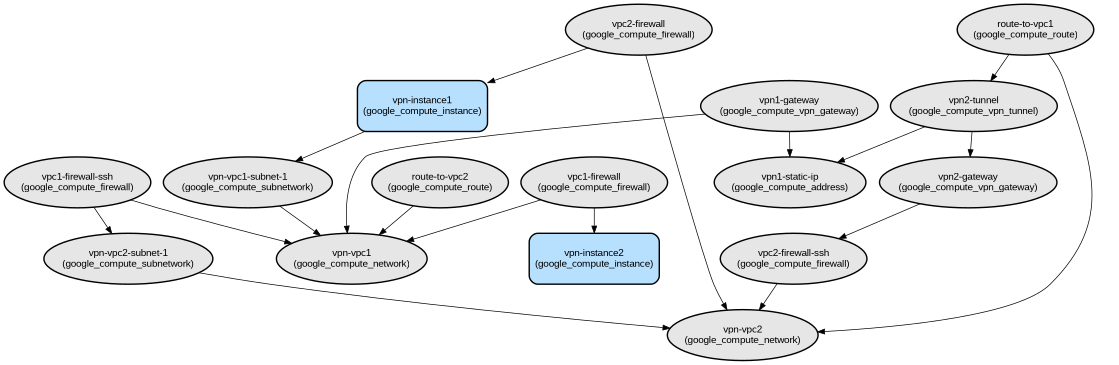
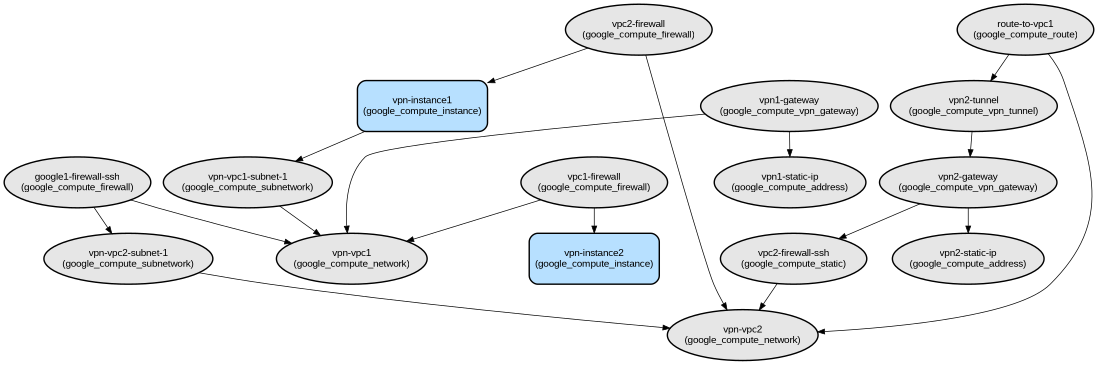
(884, 143) -> none
(77, 182) -> (77, 182)
(440, 182) -> none
(794, 259) -> (794, 259)
none -> (968, 259)
